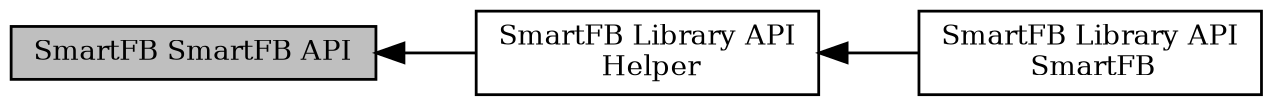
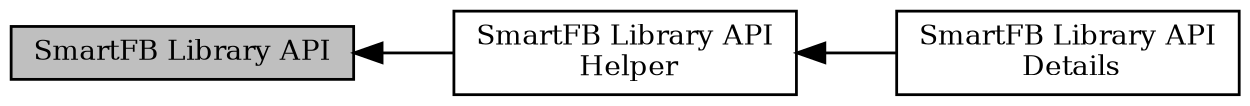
(194, 53) -> (182, 53)
(1090, 53) -> (1068, 53)
